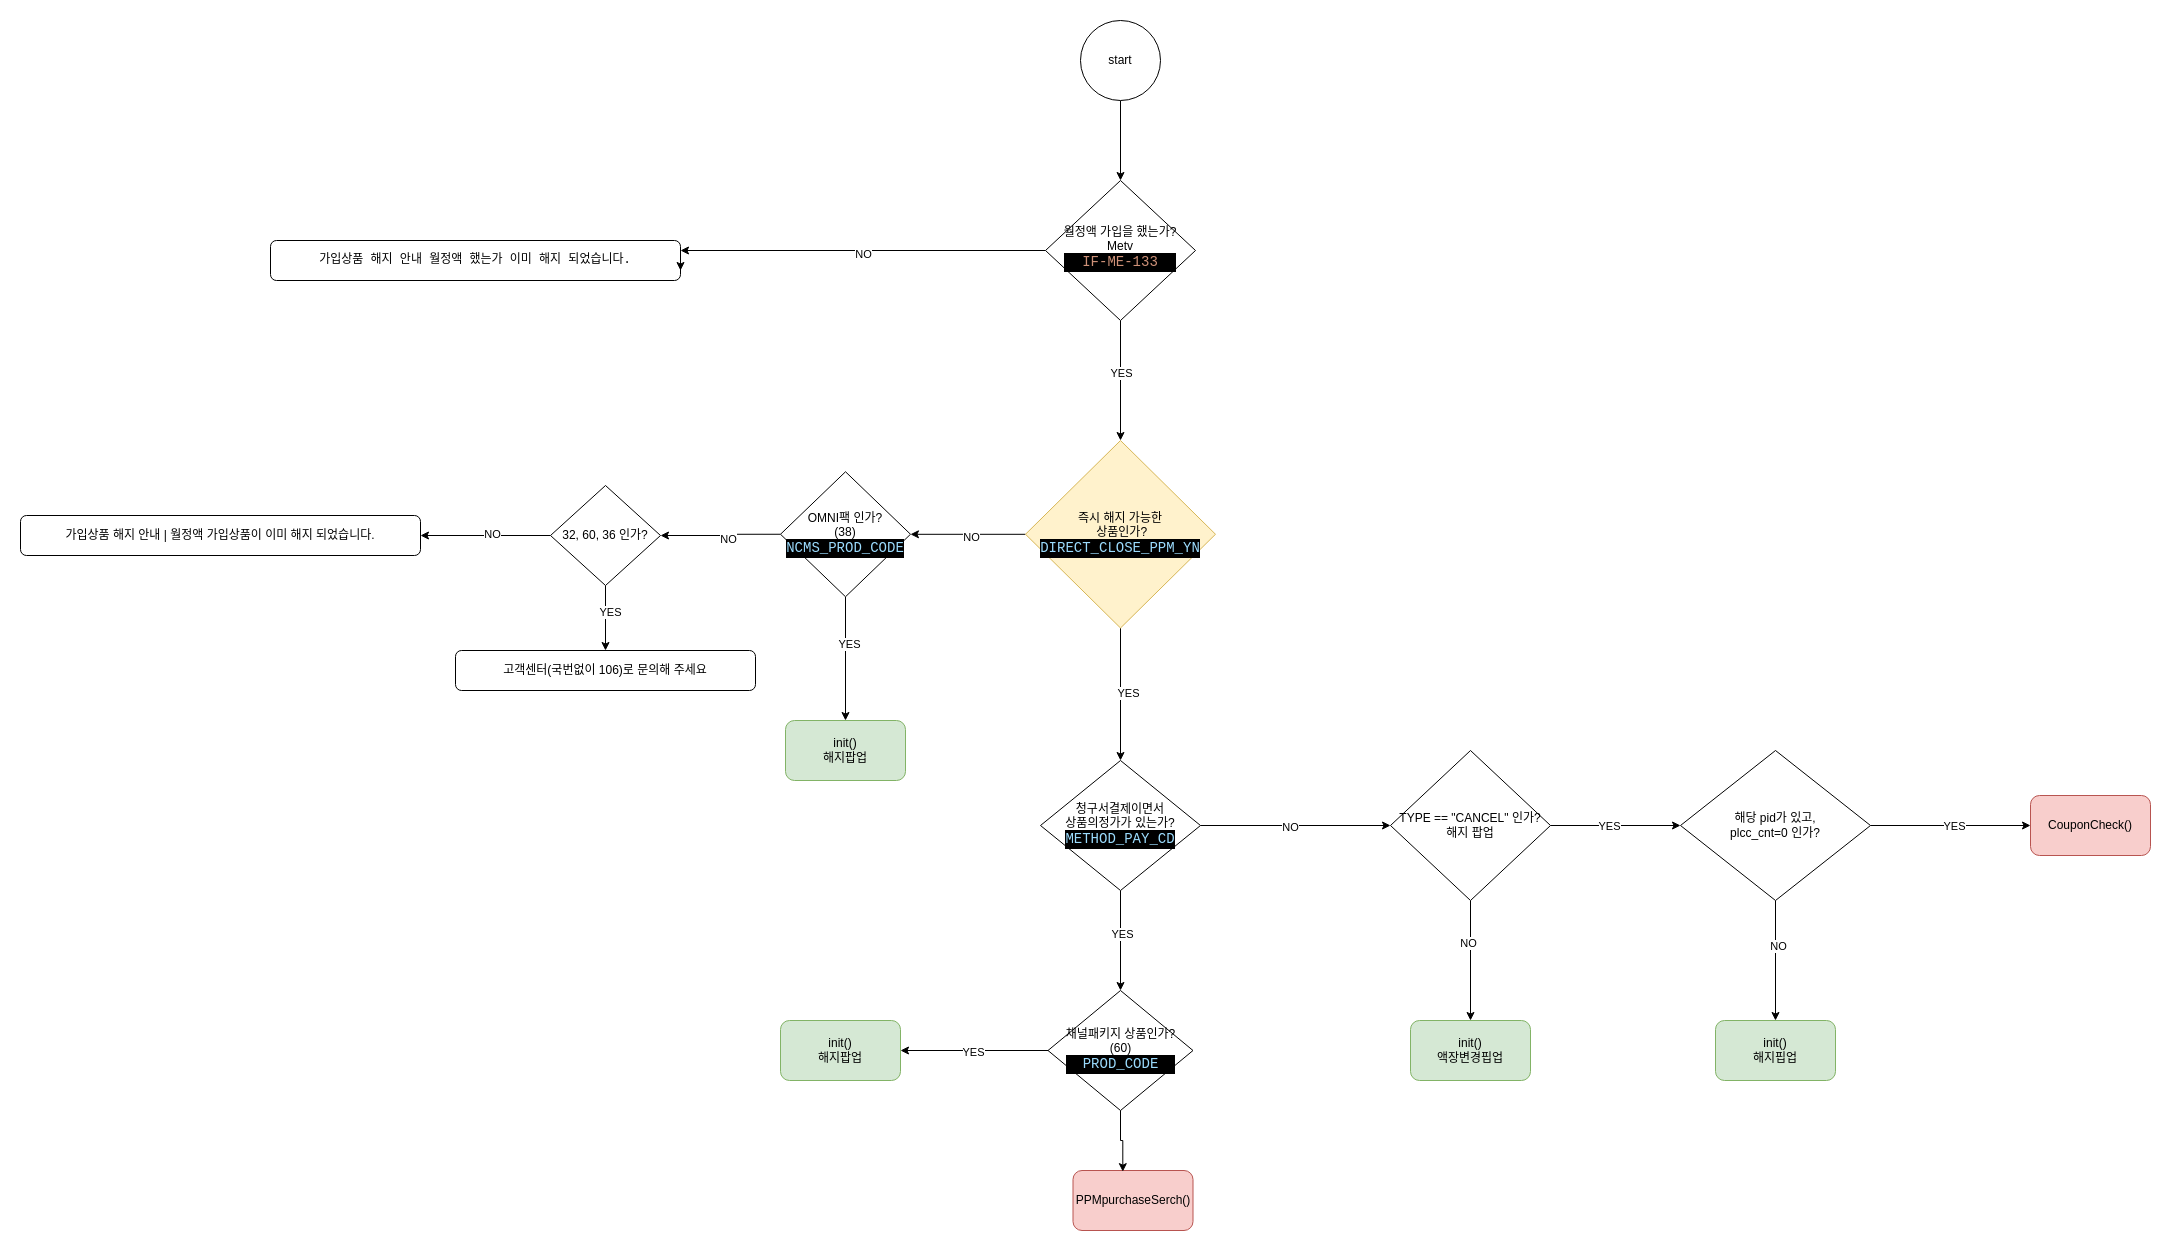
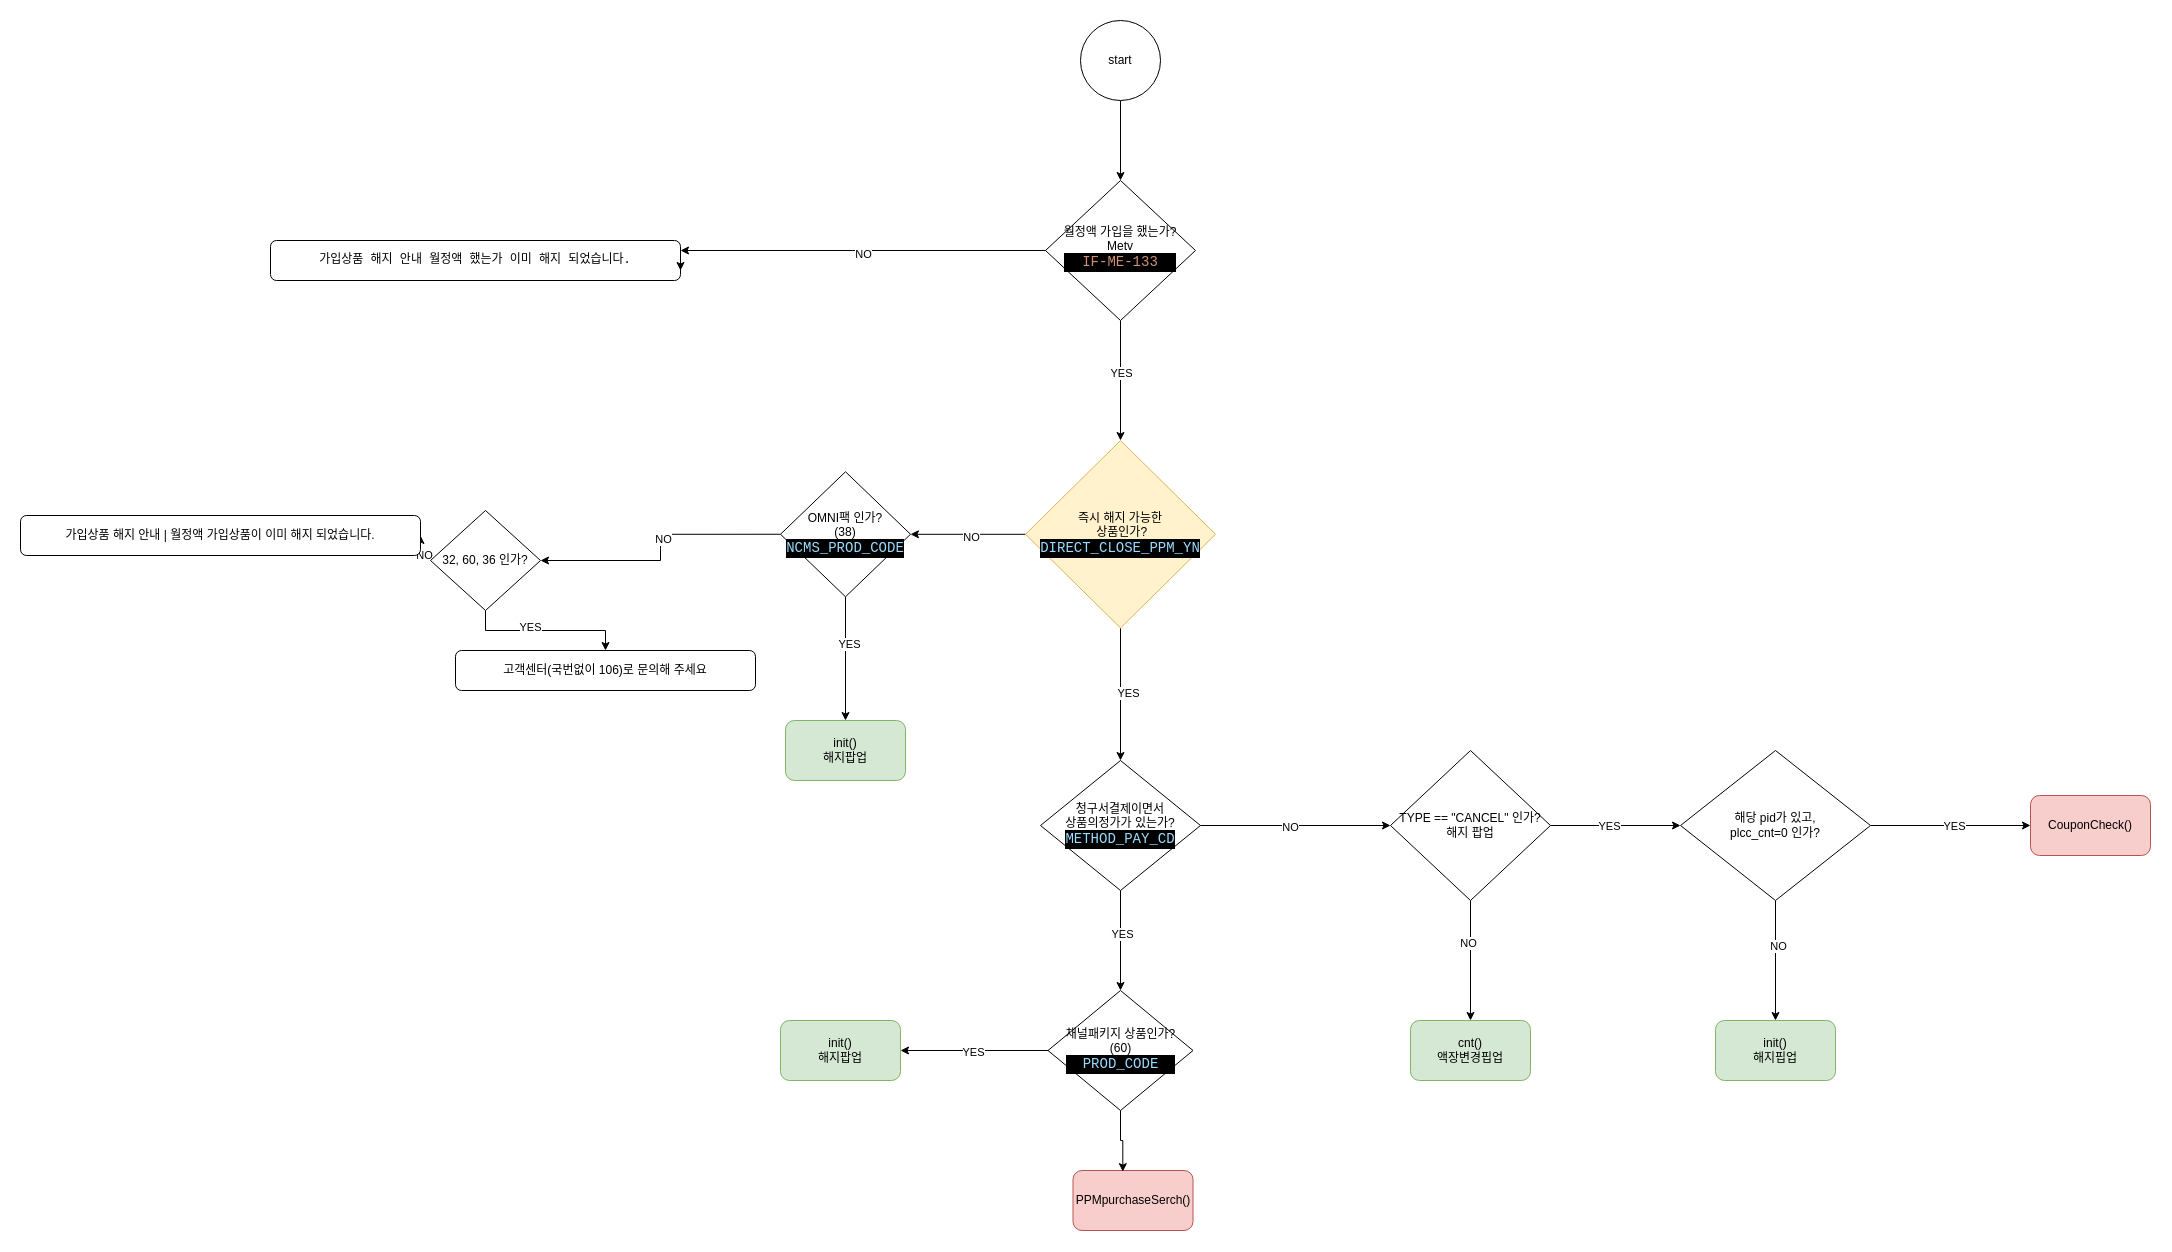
(606, 536) -> (486, 561)
(1471, 1051) -> (1471, 1051)
